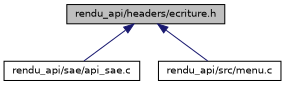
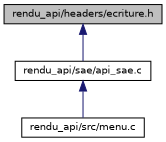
(187, 46) -> (83, 105)
